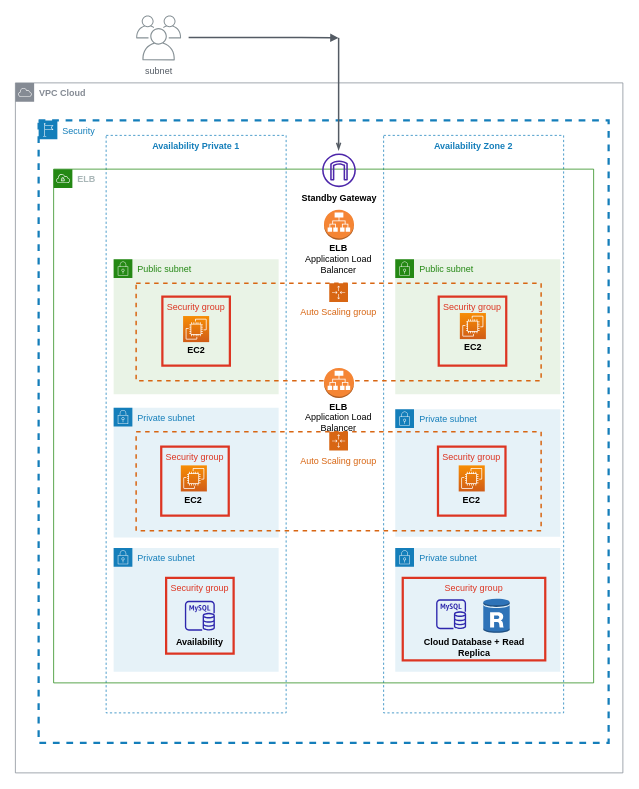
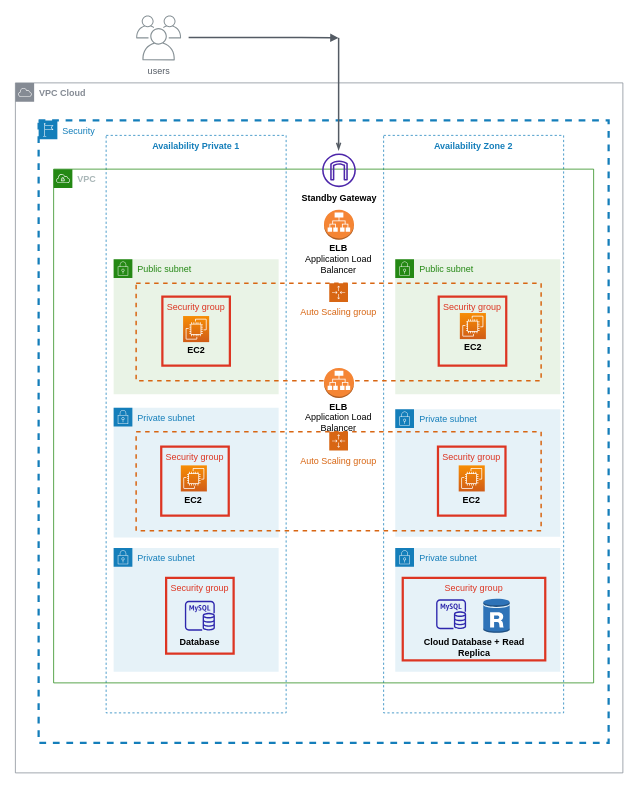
(159, 71) -> (159, 71)
(85, 180) -> (85, 180)
(200, 642) -> (200, 642)
